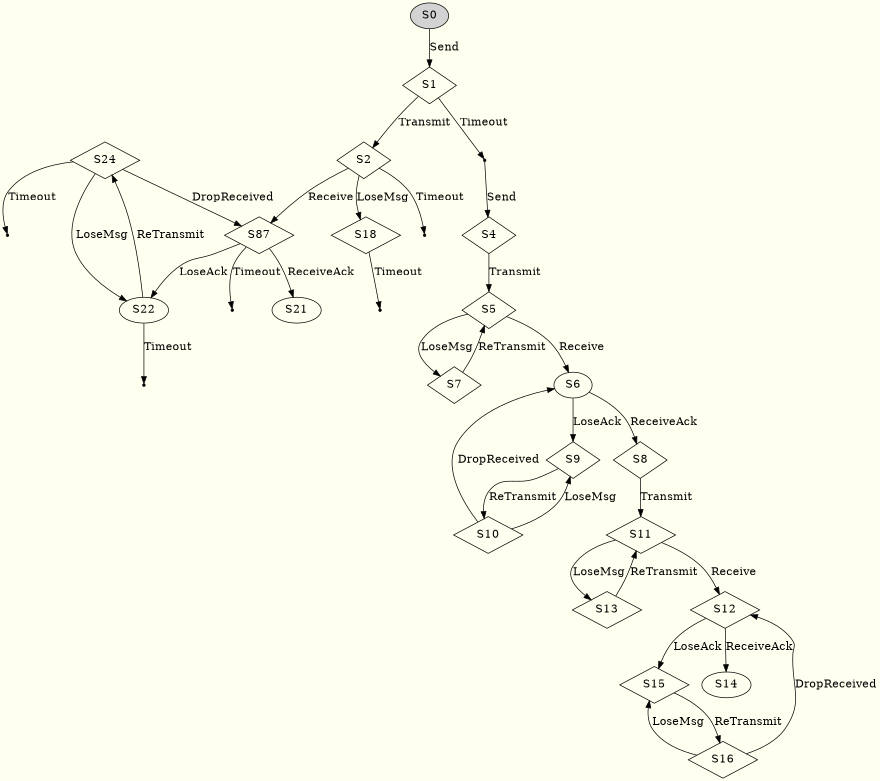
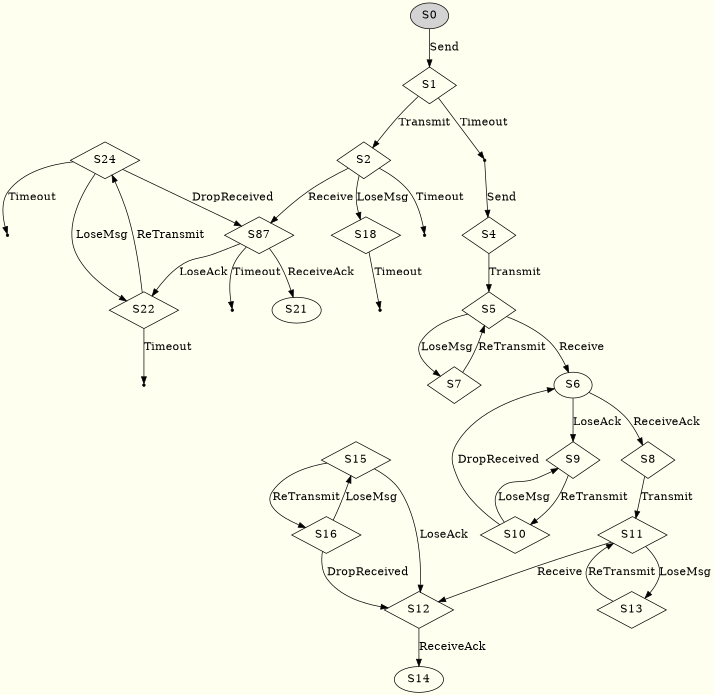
(144, 310) -> (144, 310)
(679, 636) -> (413, 520)
